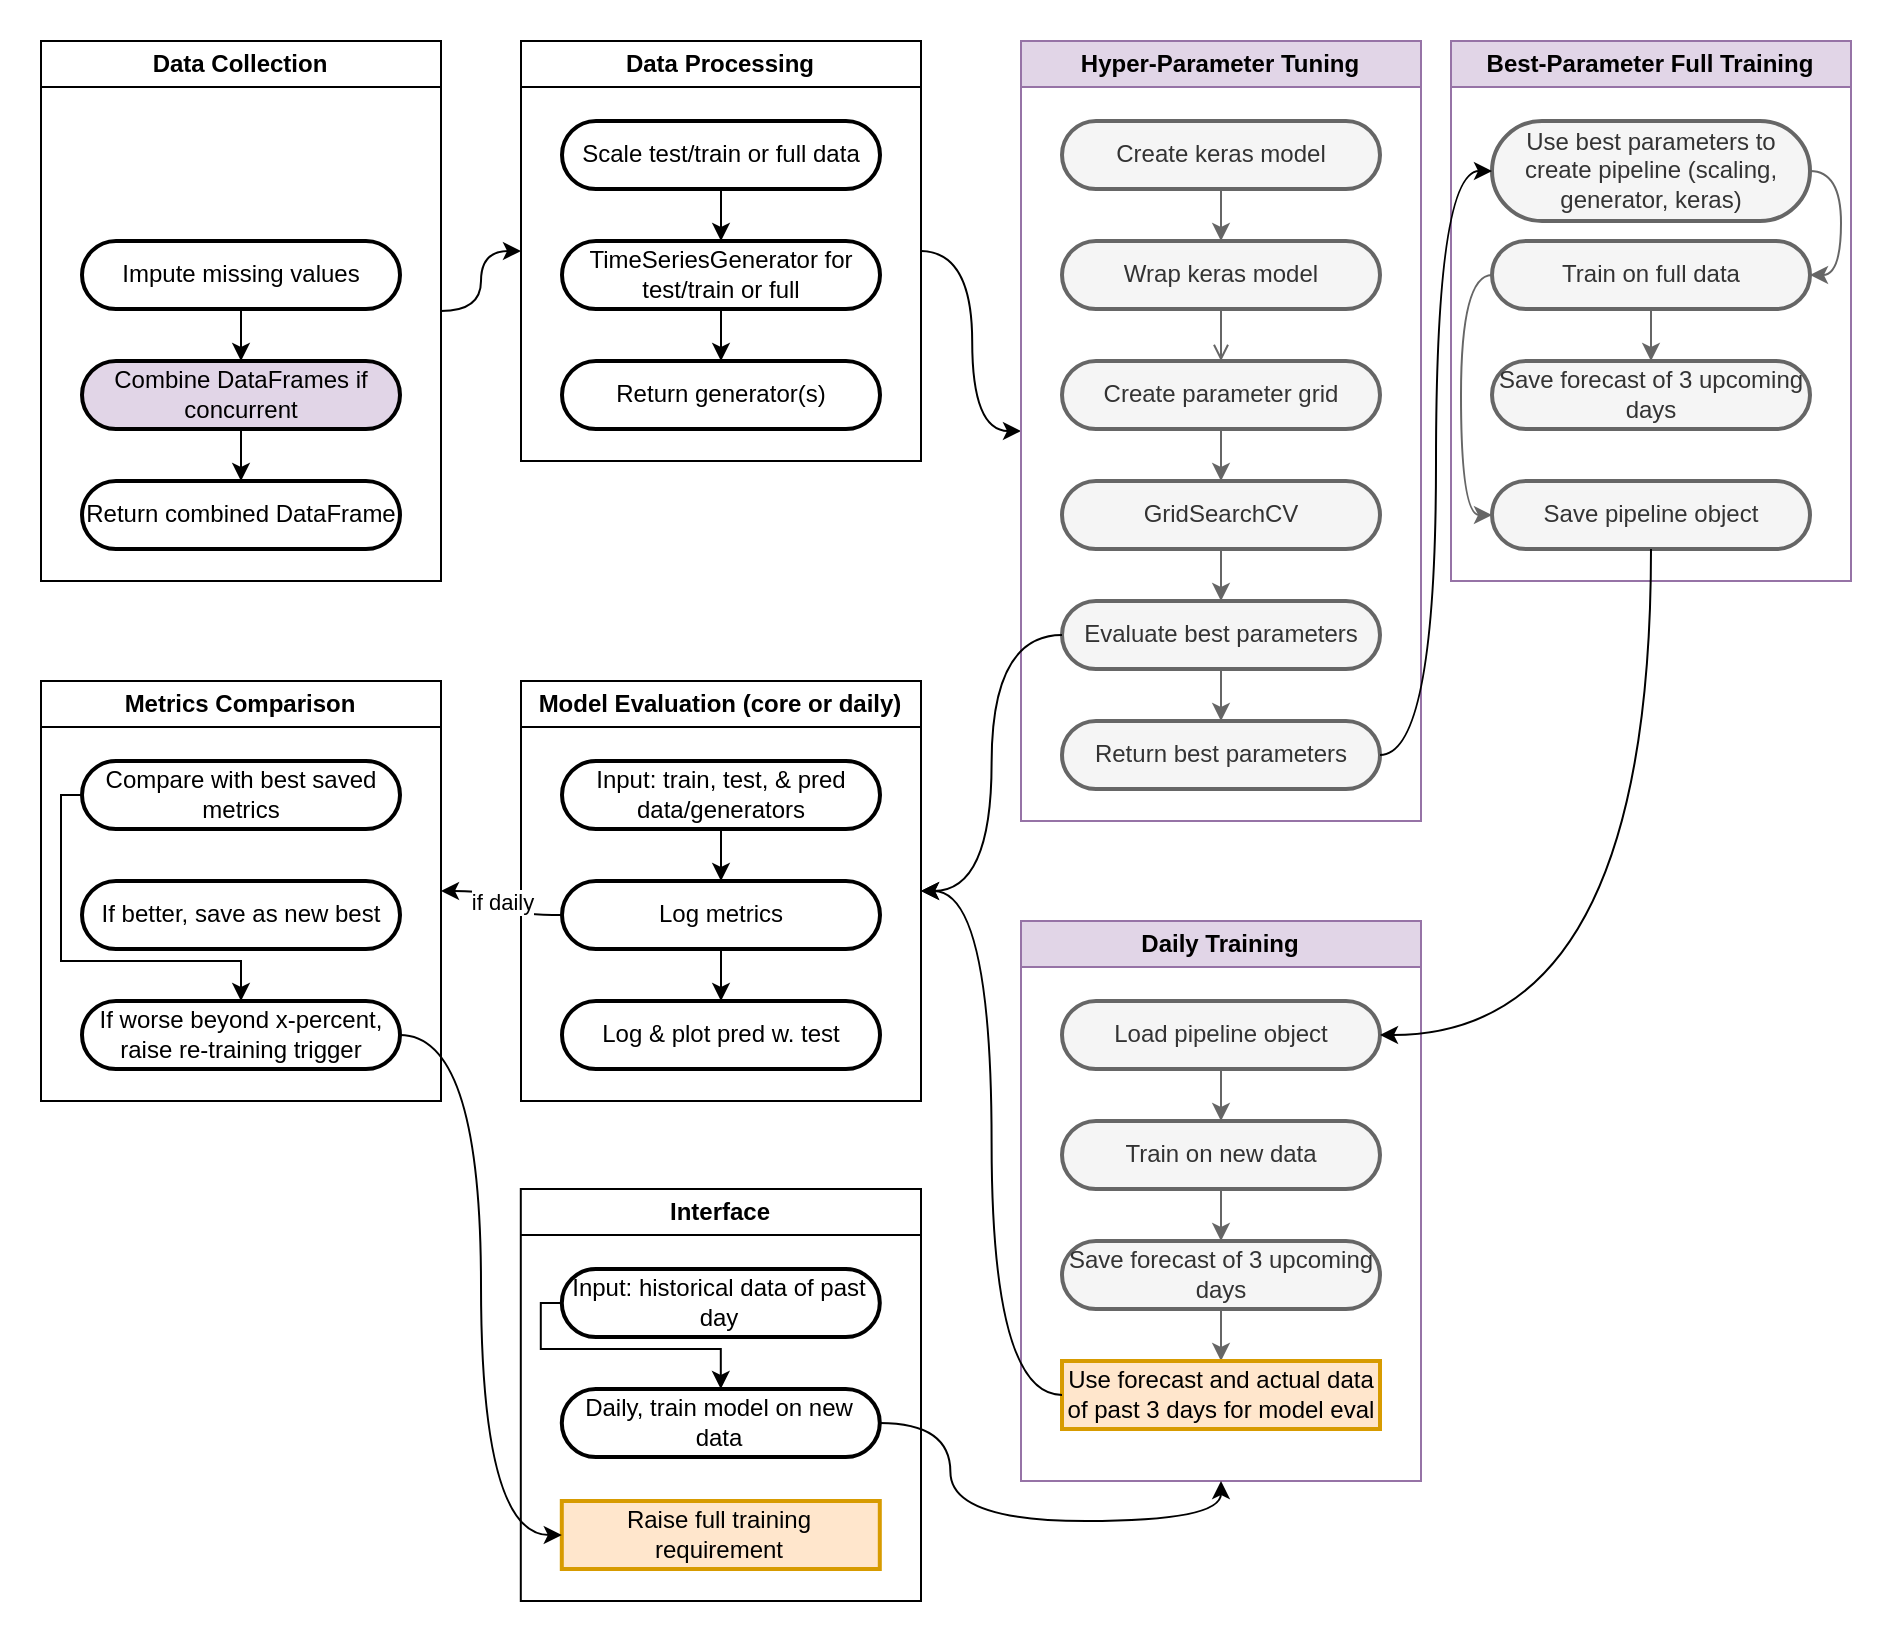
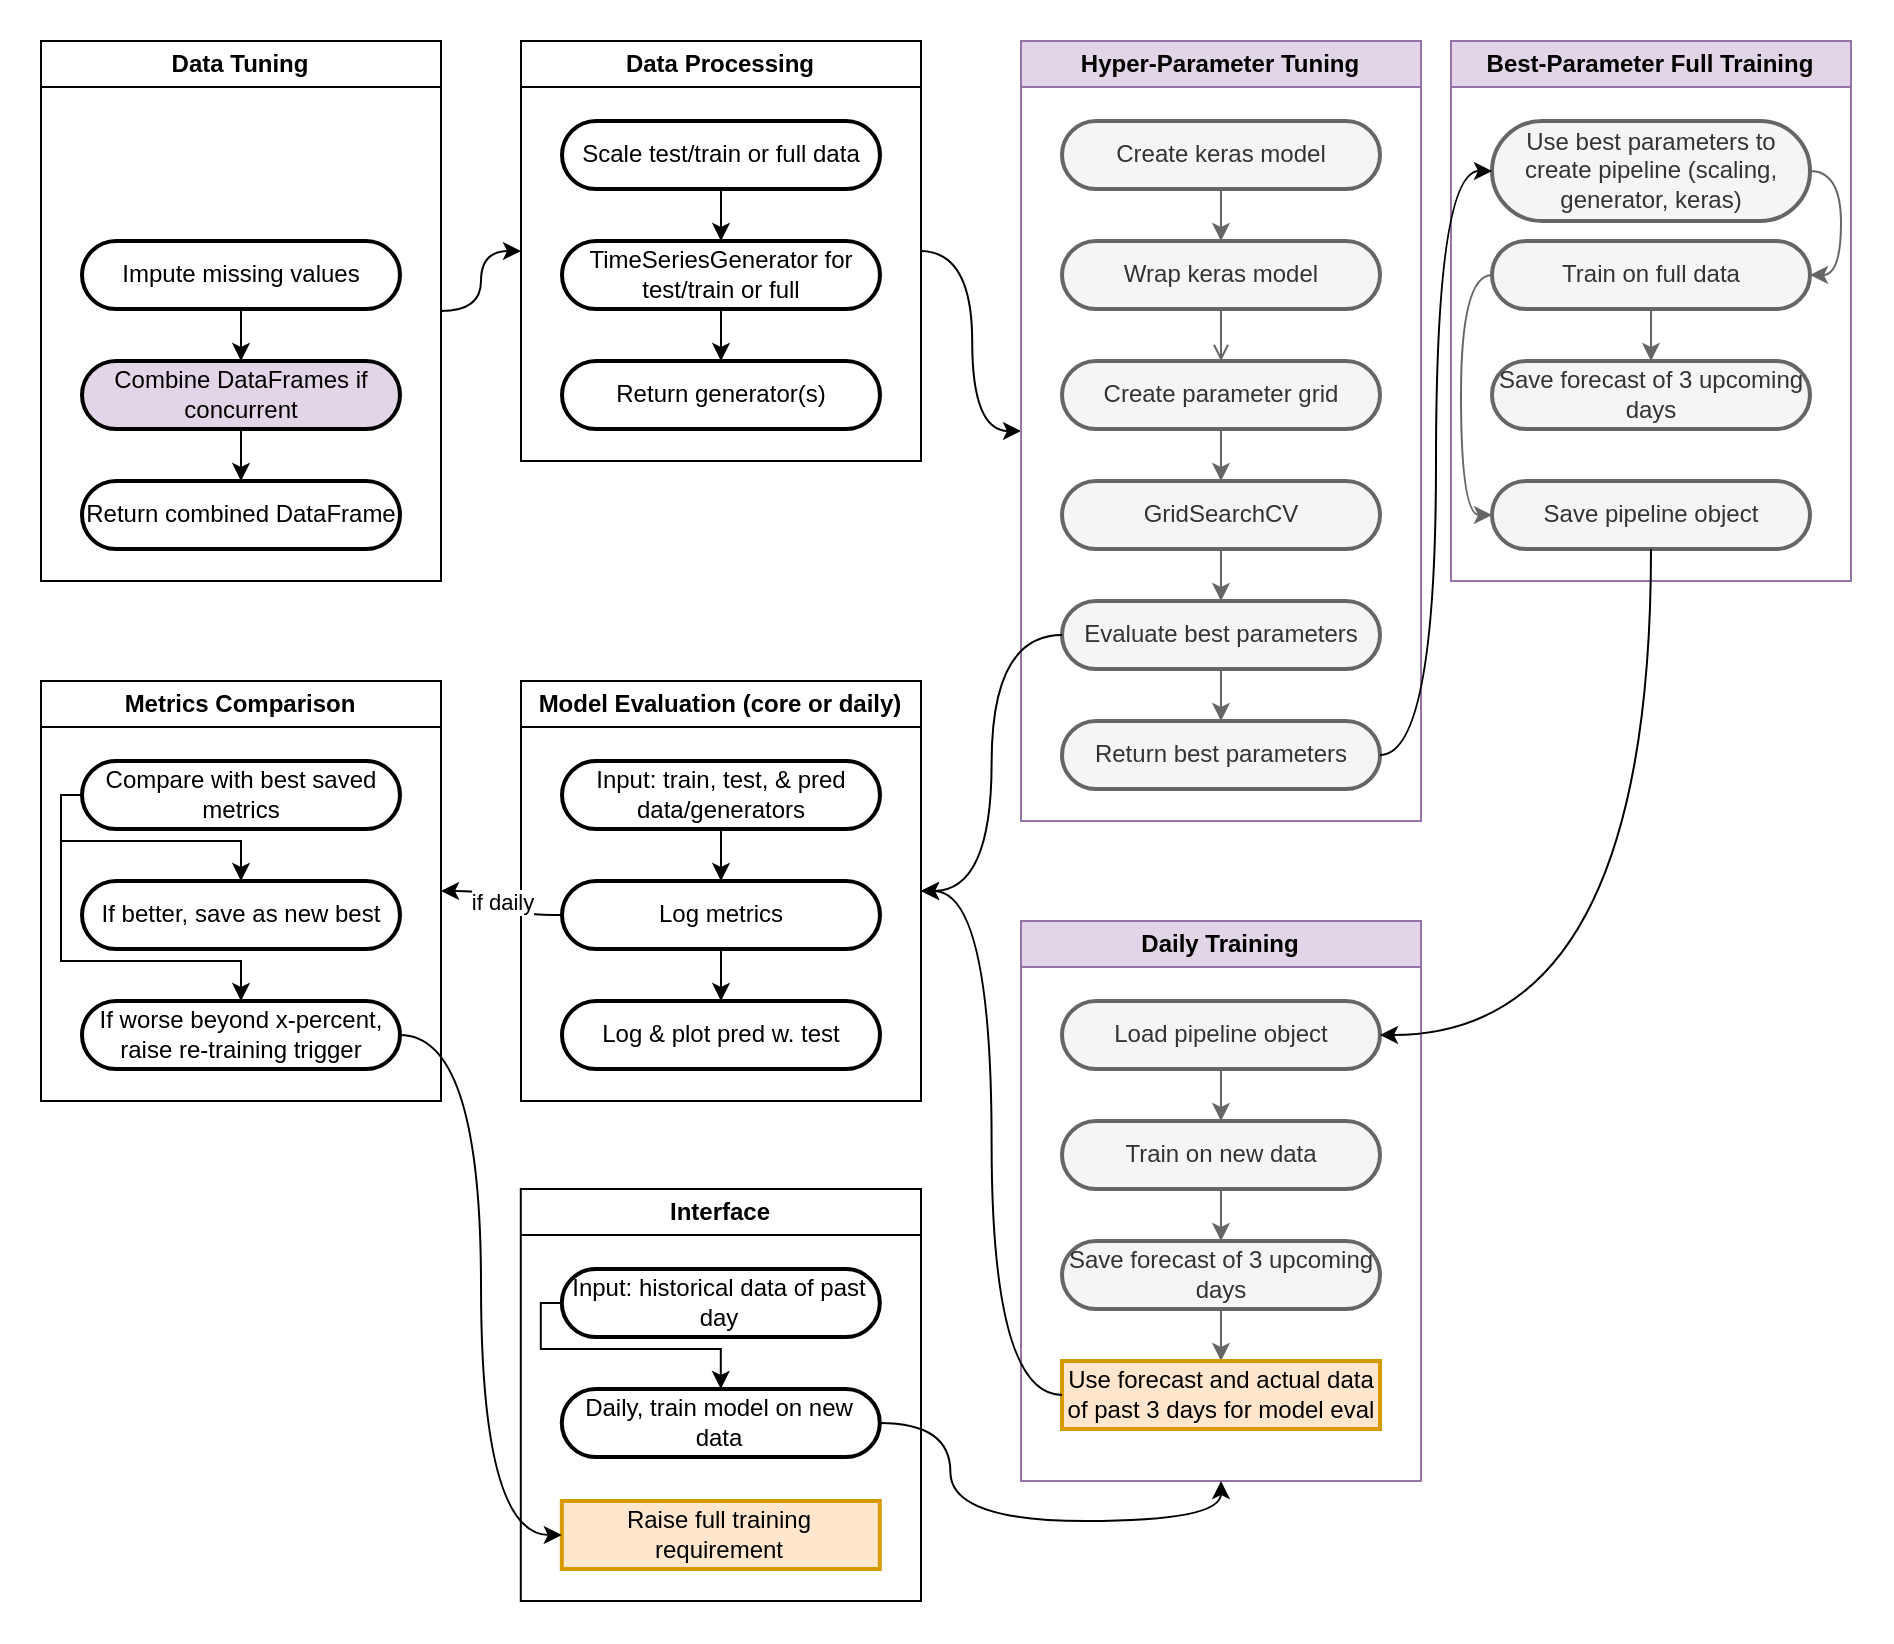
(241, 65) -> (241, 65)
none -> (166, 841)
